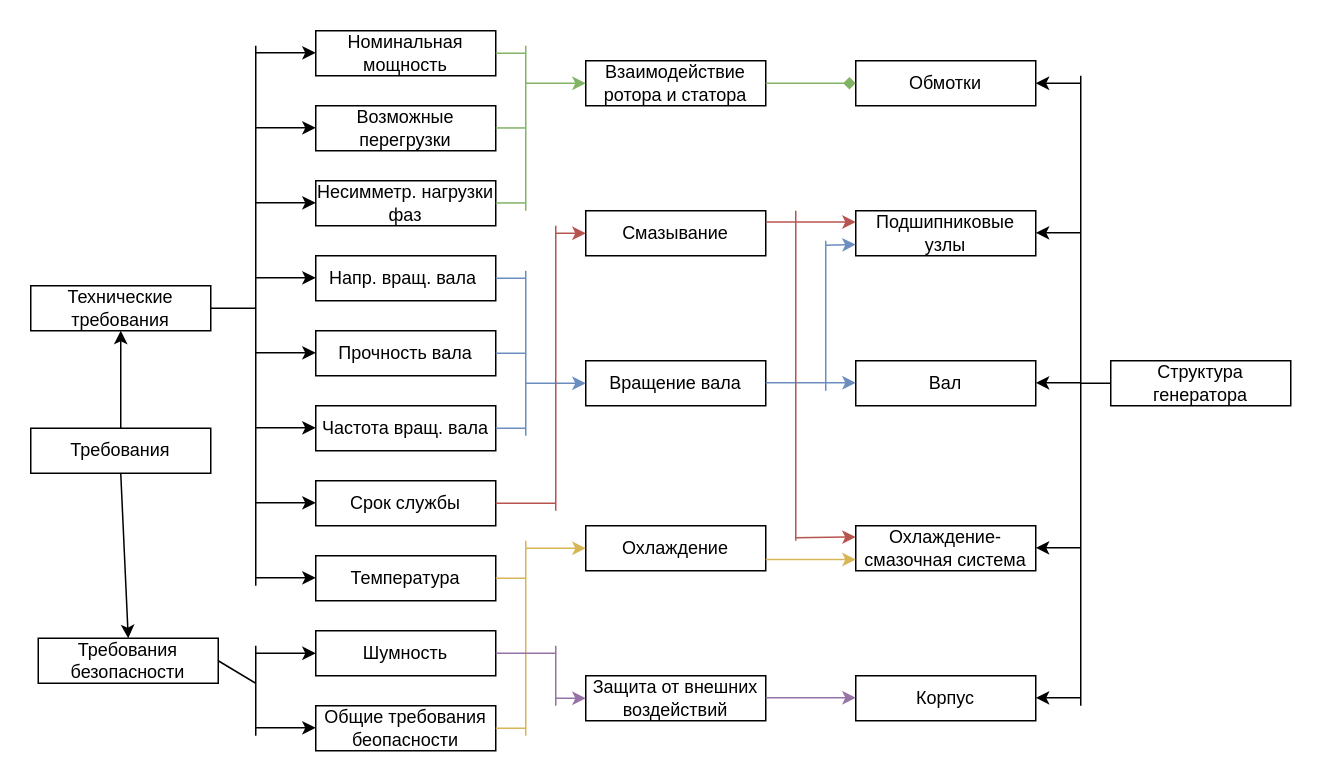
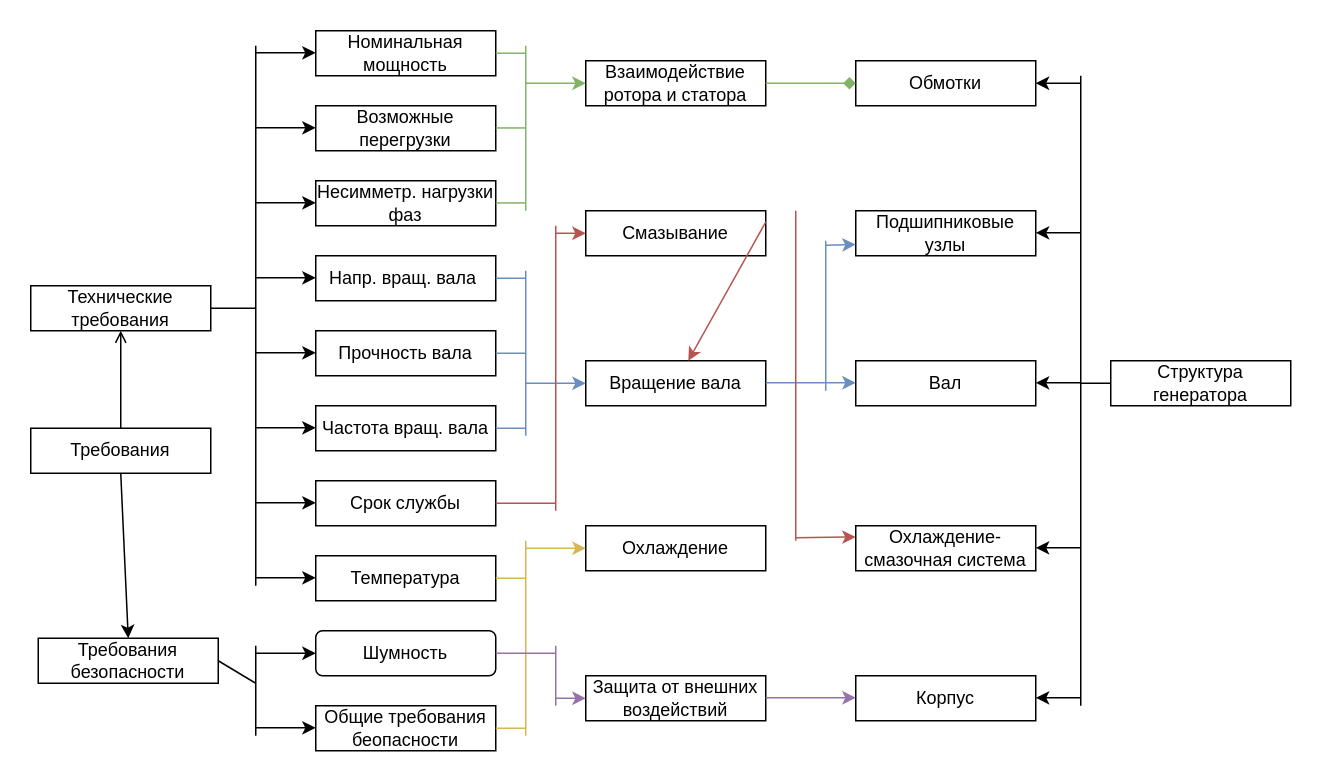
(806, 222) -> (730, 287)
(121, 342) -> (121, 339)
(806, 560) -> none
(406, 653) -> (406, 653)
